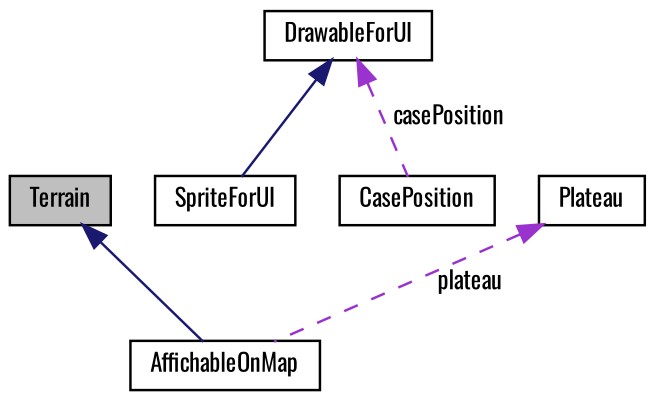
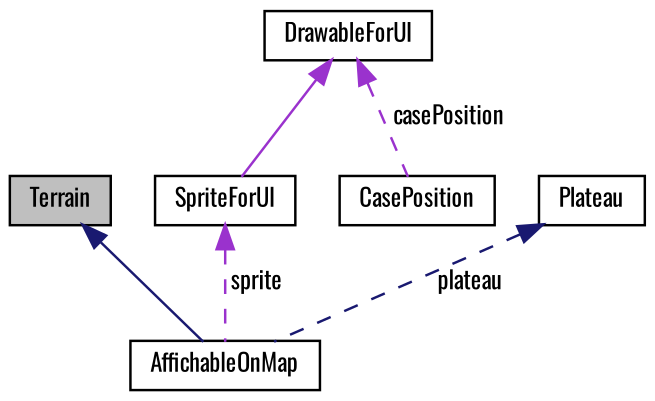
(279, 128) -> (279, 128)
(397, 288) -> (397, 288)
none -> (225, 296)
